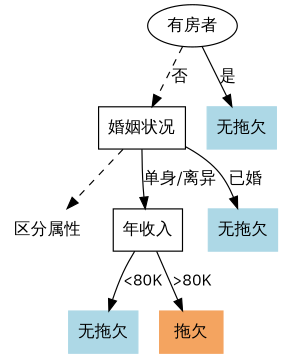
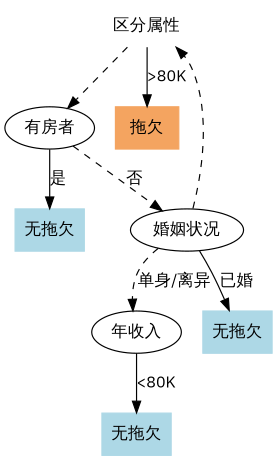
none -> (102, 73)
(142, 128) -> (187, 230)
(142, 173) -> (139, 270)
(148, 230) -> (137, 332)
(167, 276) -> (147, 71)
